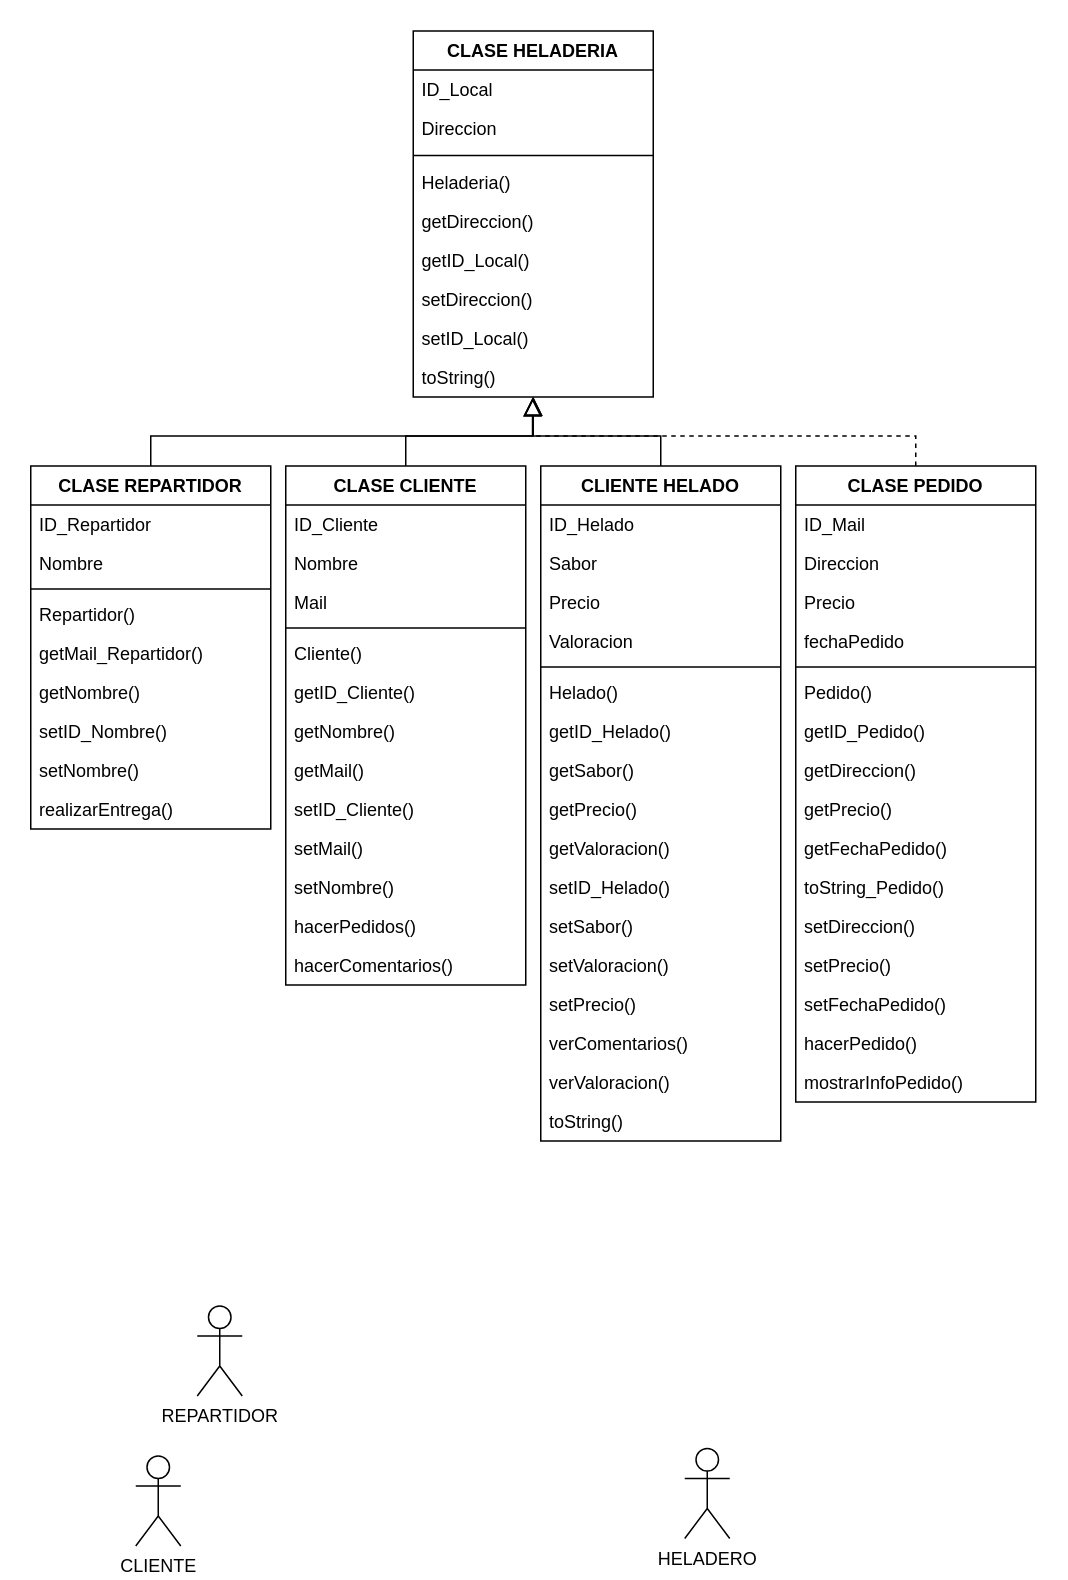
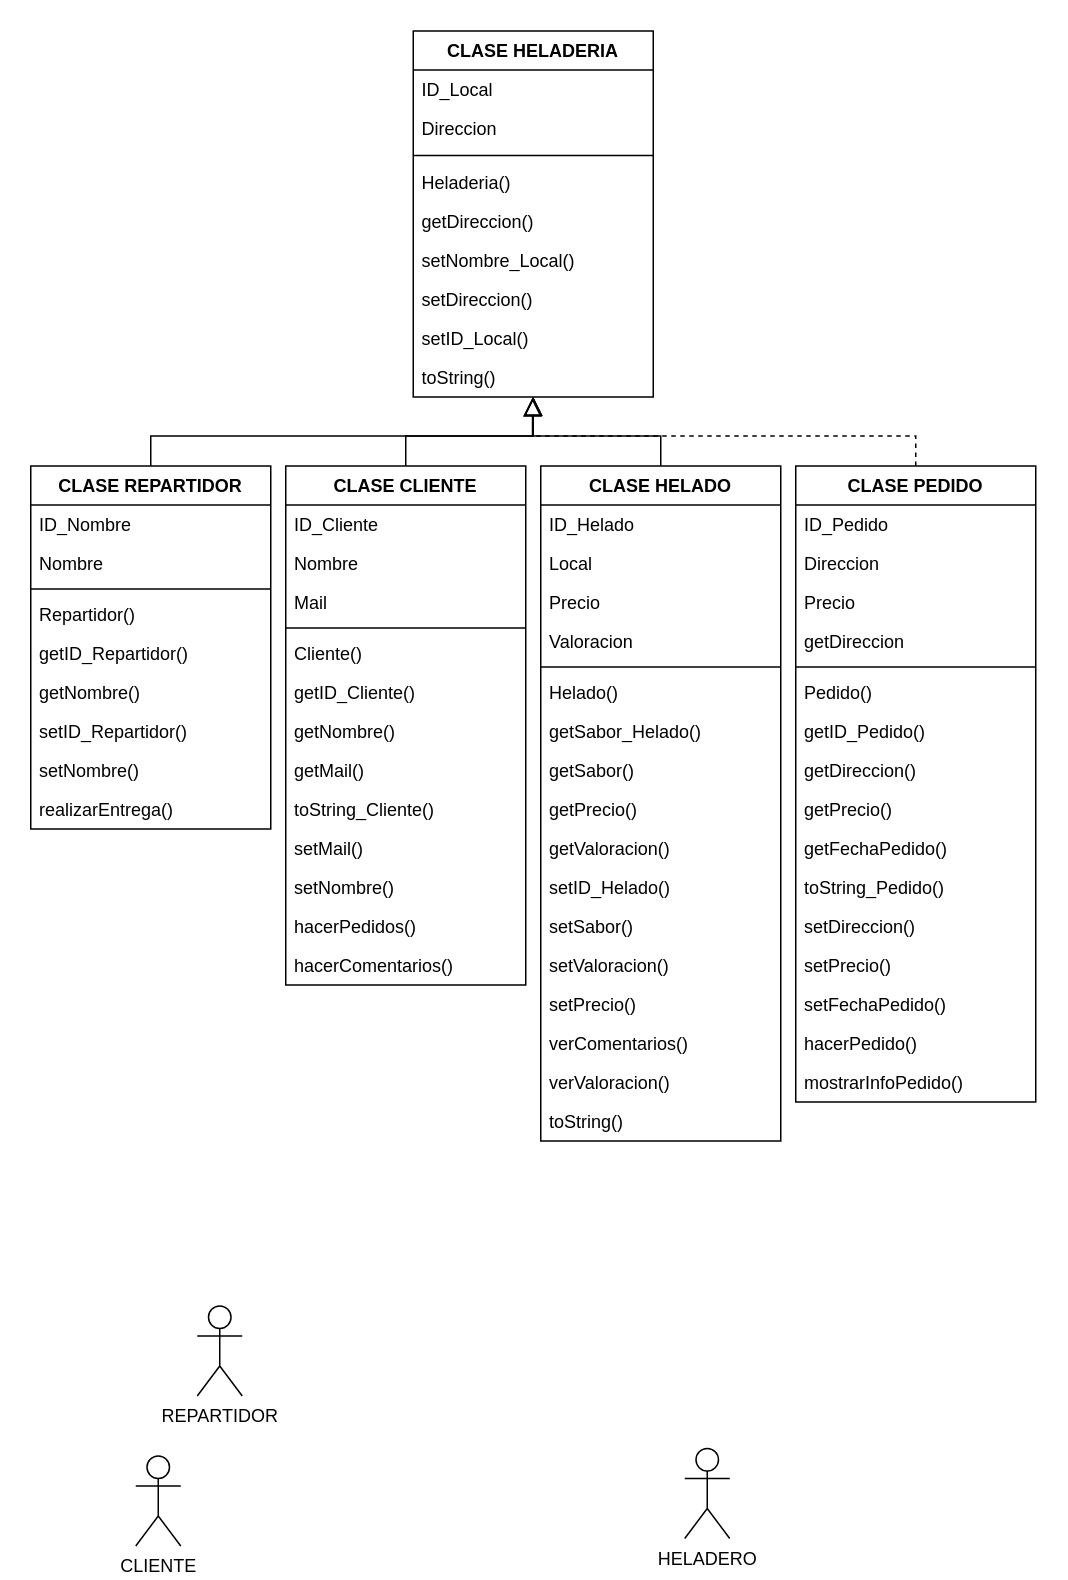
(485, 262) -> (506, 262)
(661, 487) -> (661, 487)
(103, 526) -> (85, 526)
(835, 526) -> (848, 526)
(575, 565) -> (573, 565)
(858, 643) -> (861, 643)
(134, 655) -> (128, 655)
(110, 733) -> (128, 733)
(618, 733) -> (633, 733)
(366, 811) -> (378, 811)
